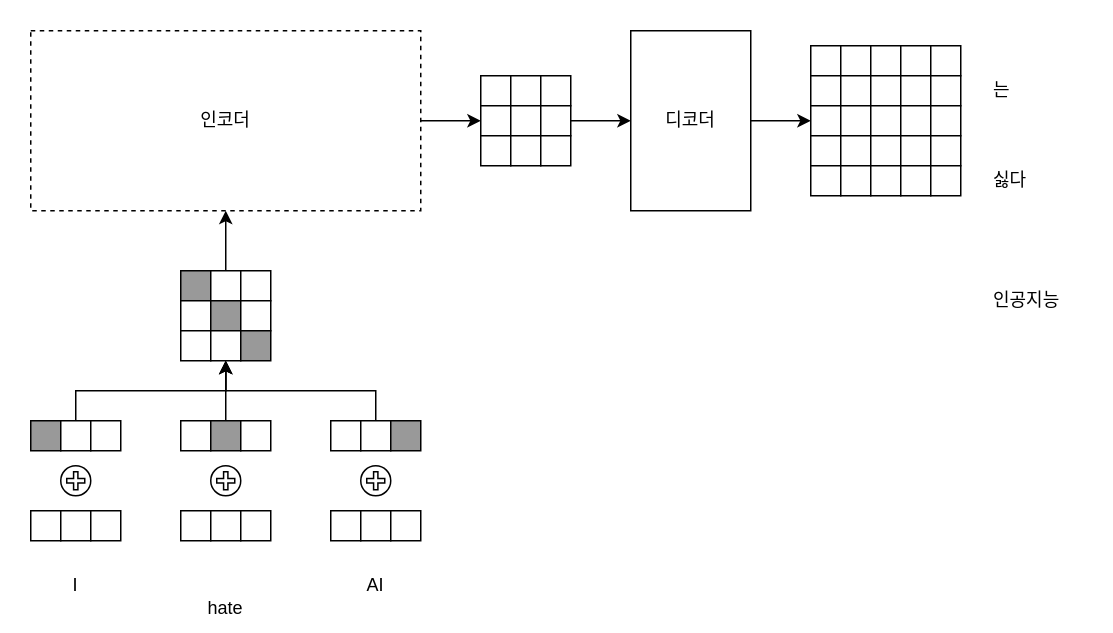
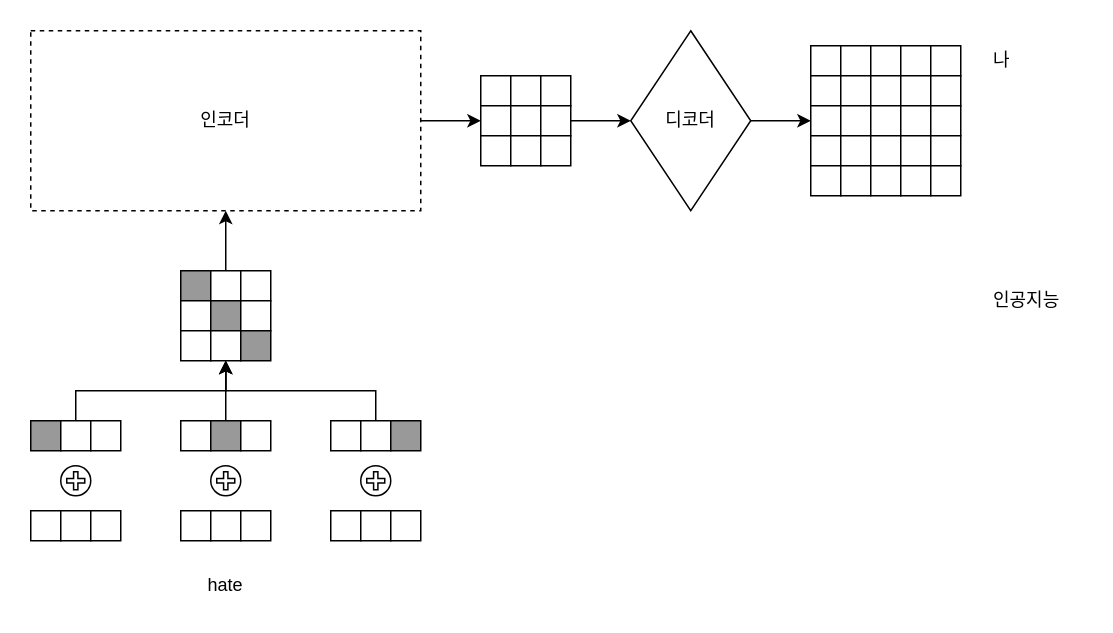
none -> (1036, 61)
(1036, 91) -> none
(691, 121) -> (691, 121)
(1036, 181) -> none
(76, 586) -> none
(376, 586) -> none
(226, 608) -> (226, 586)
